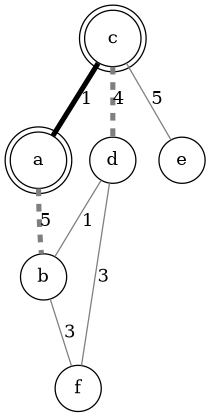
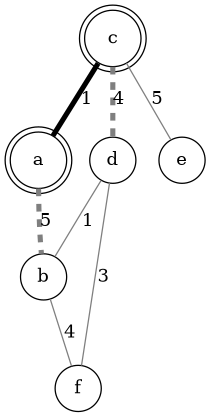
(71, 333) -> (71, 333)
